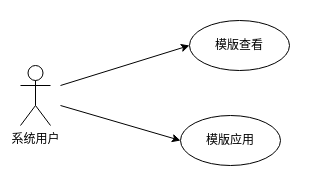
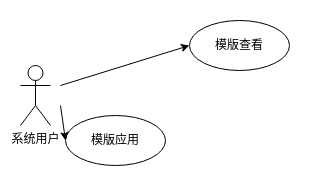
(231, 141) -> (116, 141)
